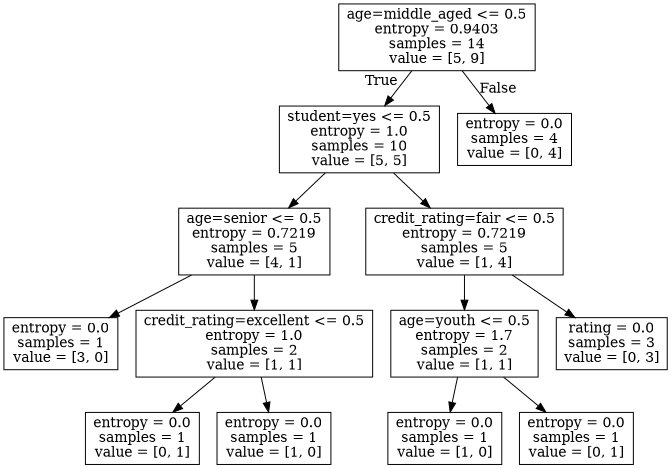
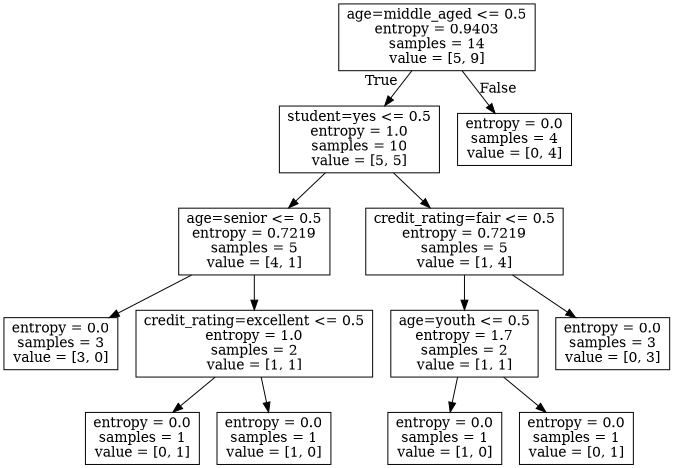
(61, 344) -> (61, 344)
(612, 344) -> (613, 344)
